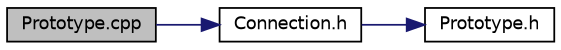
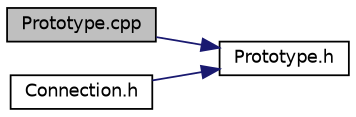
(179, 25) -> (179, 41)
